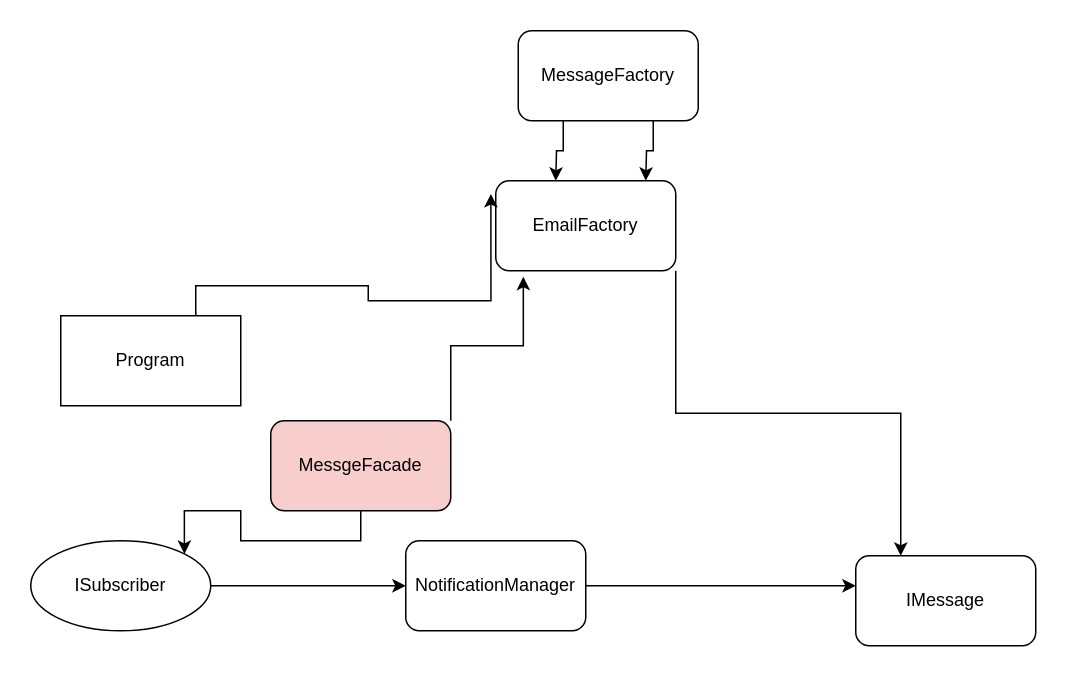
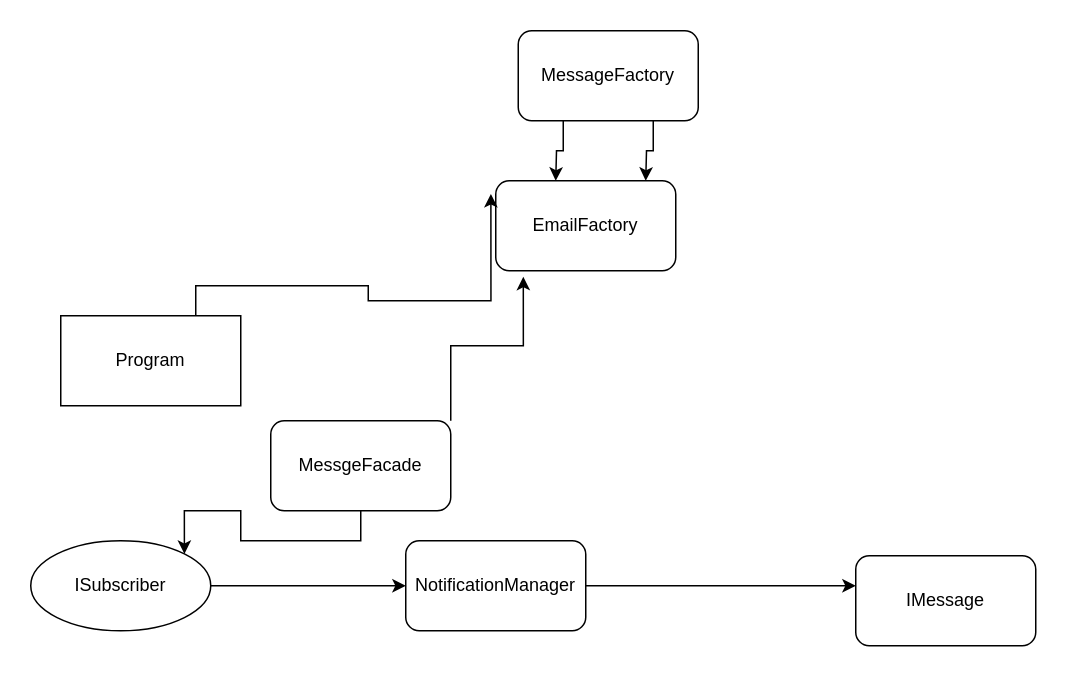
(783, 413) -> none
(361, 466) -> (361, 466)
